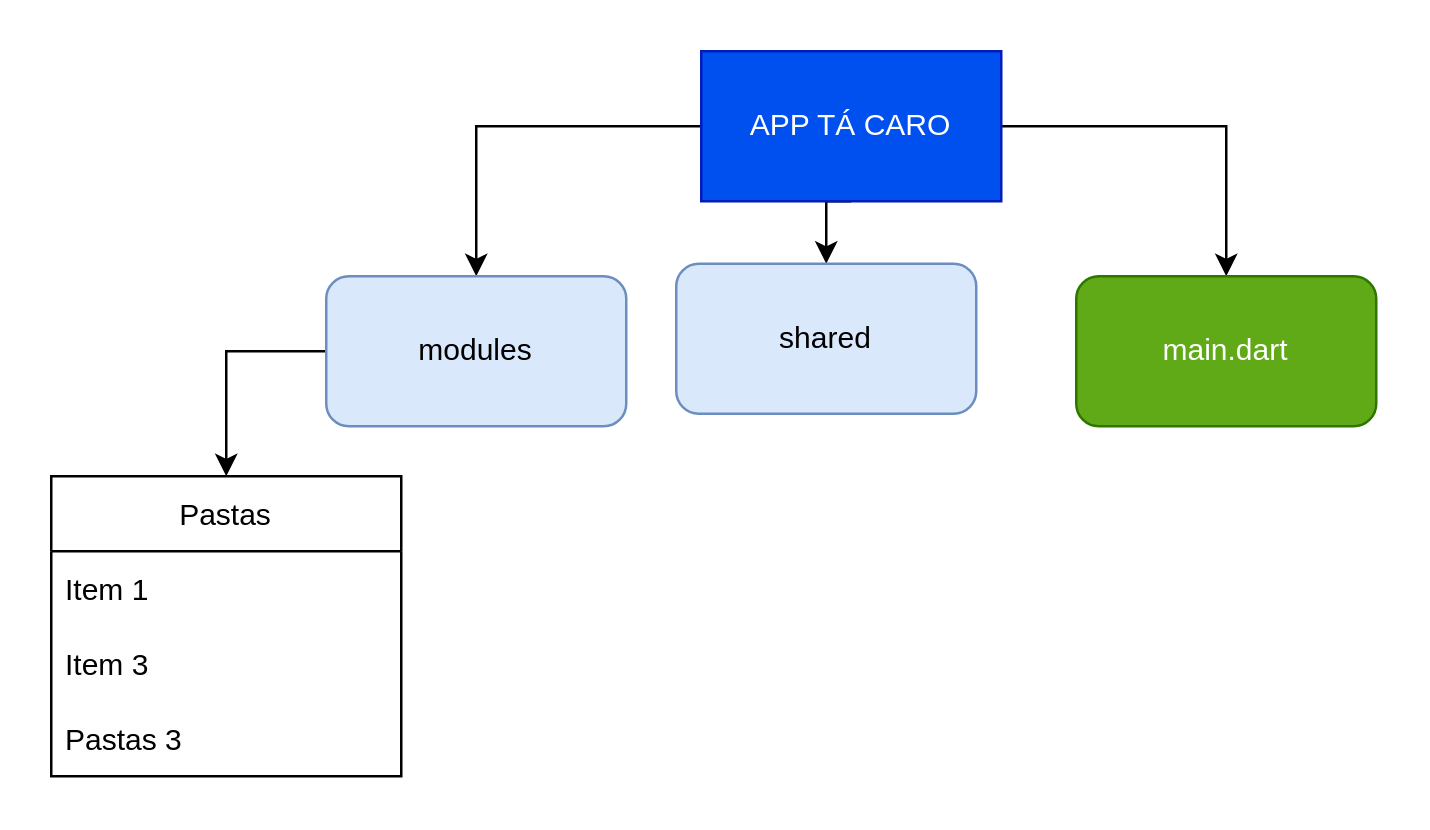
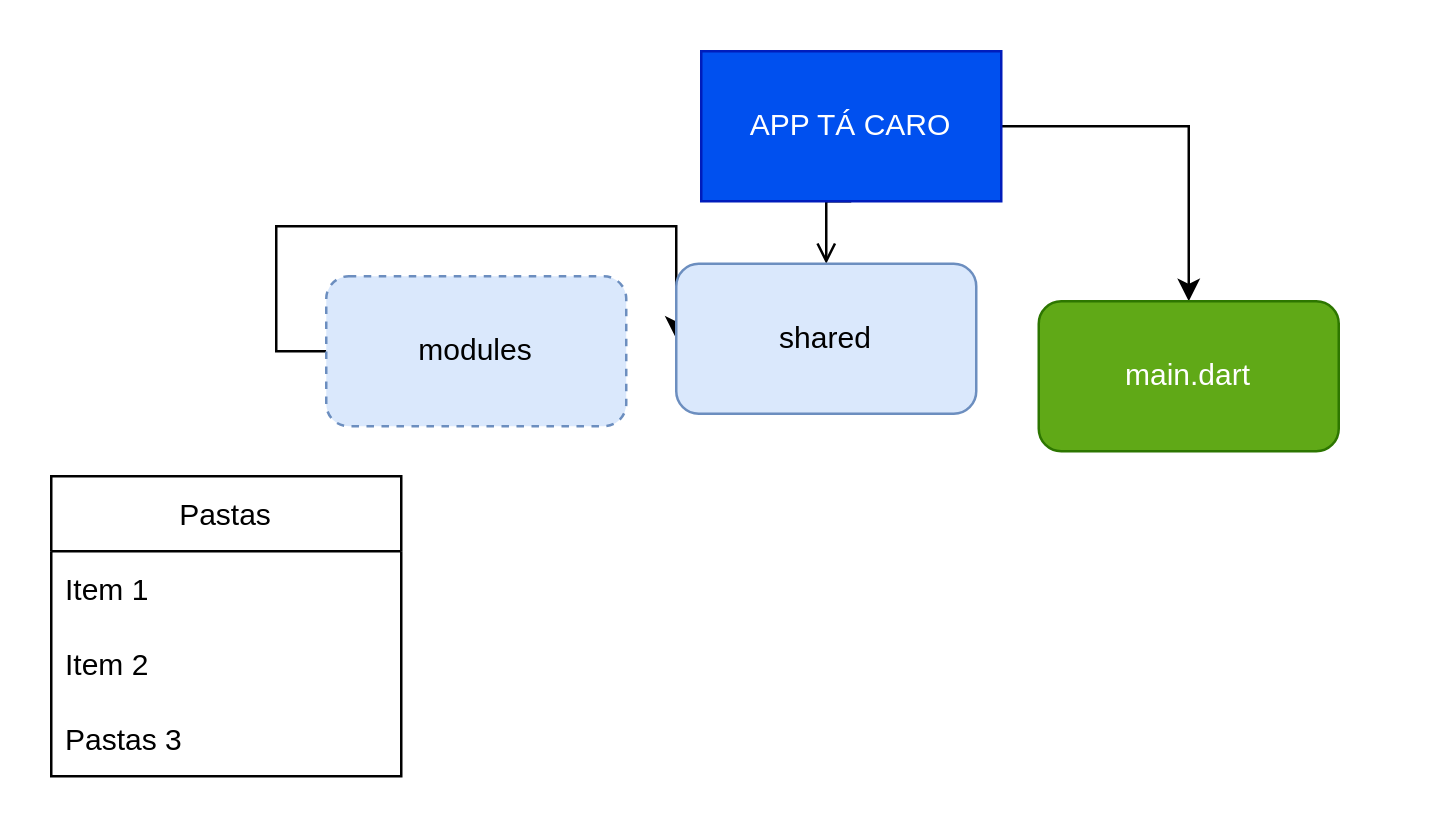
(541, 126) -> none
(826, 245) -> (826, 249)
(476, 351) -> (476, 351)
(1226, 351) -> (1189, 376)
(226, 379) -> (310, 226)
(112, 665) -> (112, 665)
